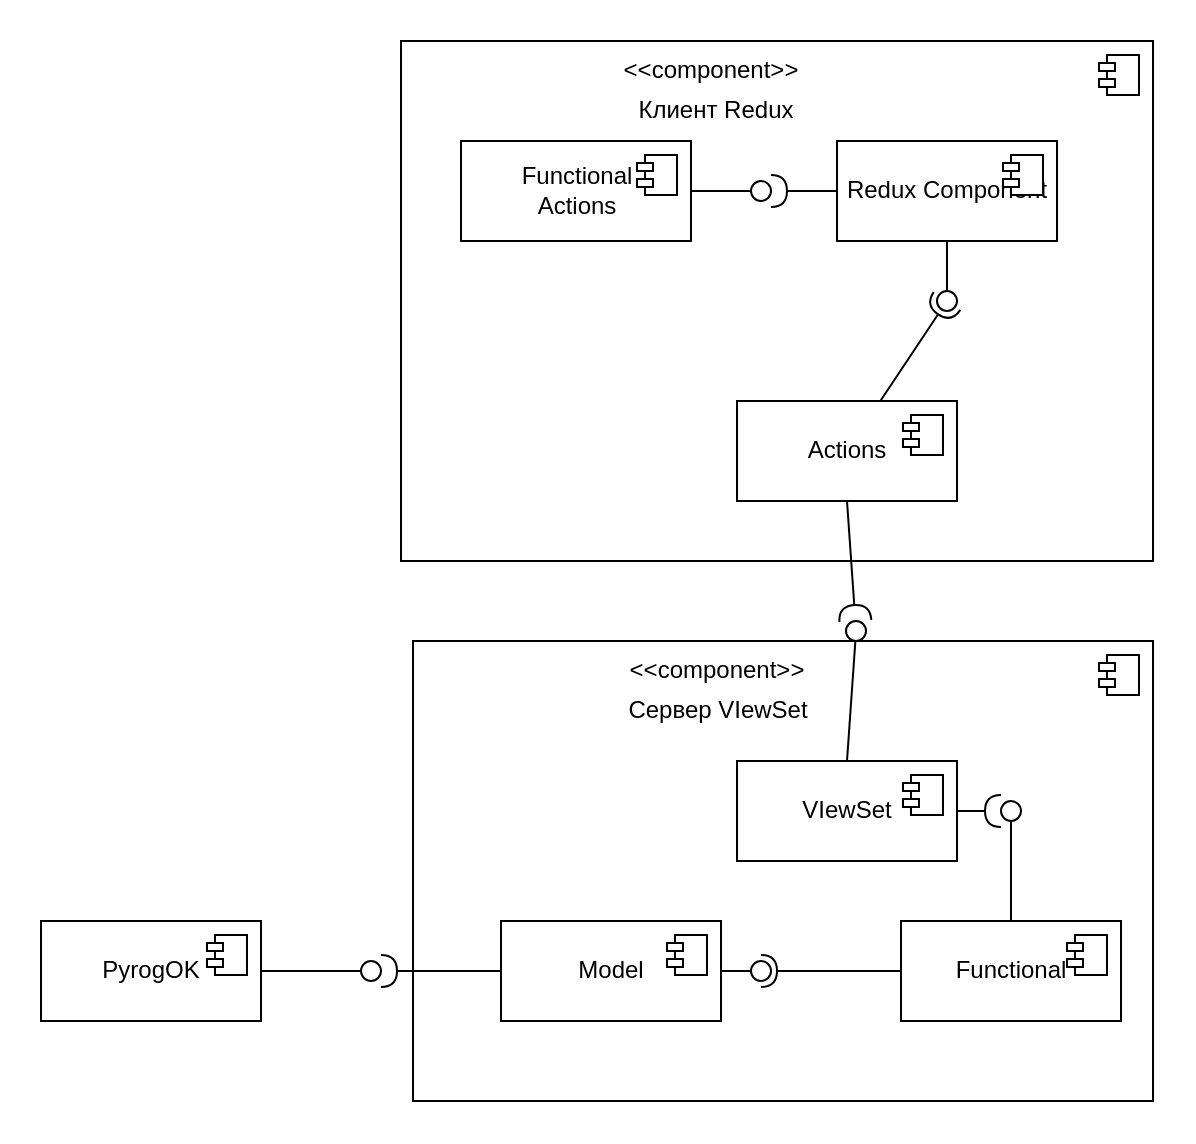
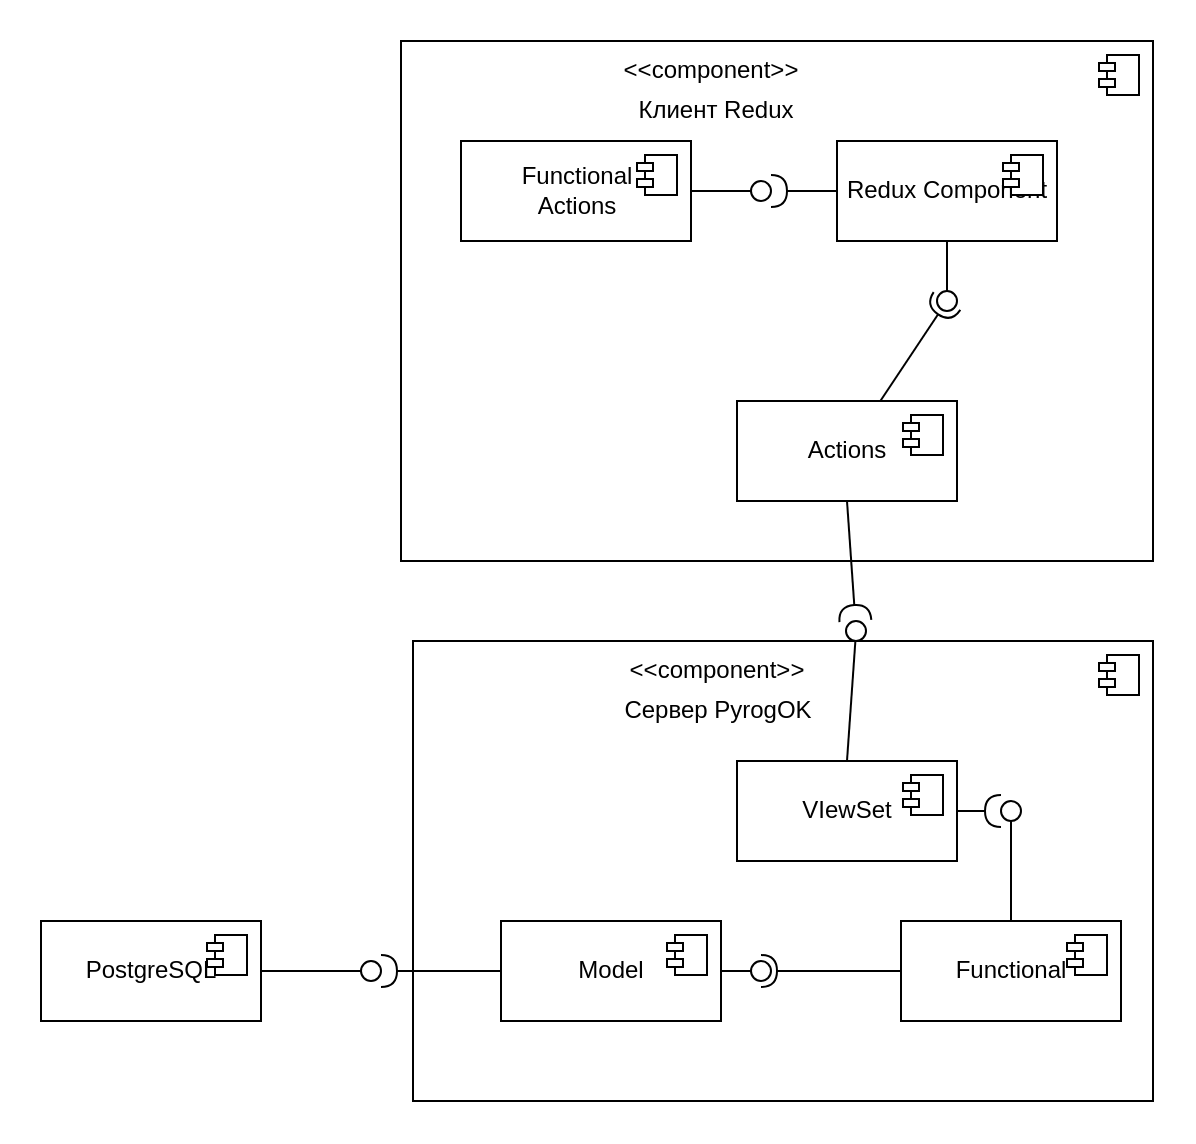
(719, 711) -> (719, 711)
(152, 971) -> (152, 971)
